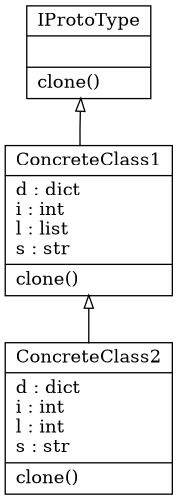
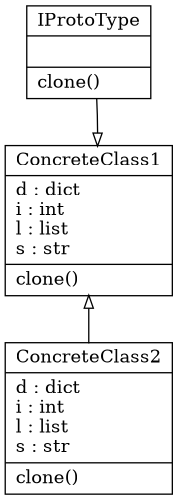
(80, 129) -> (97, 116)
(40, 427) -> (42, 427)
